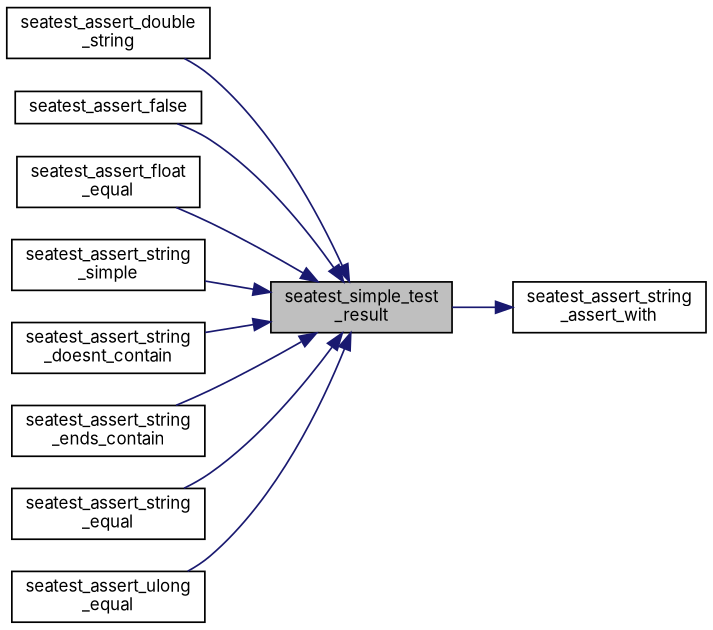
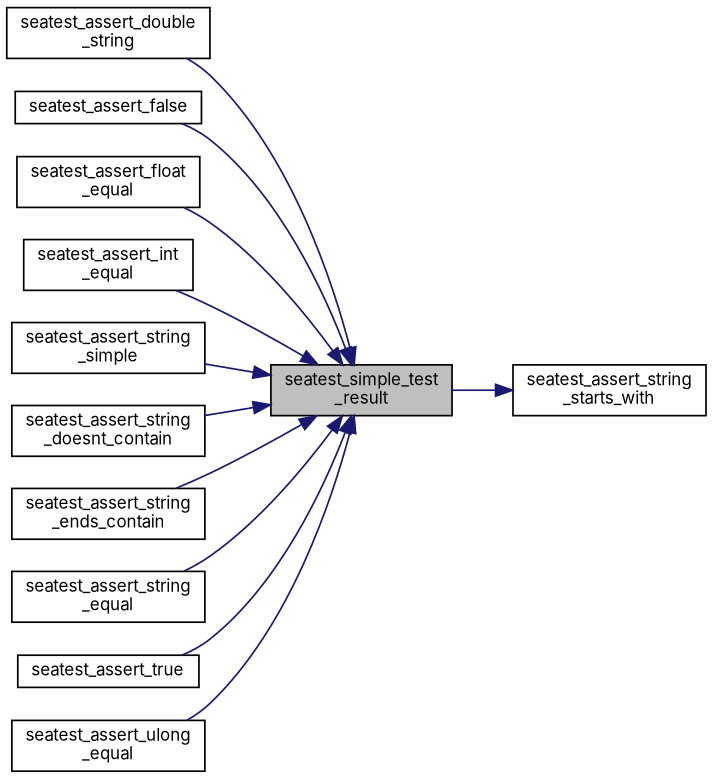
none -> (108, 265)
(610, 307) -> (610, 390)
none -> (108, 671)
